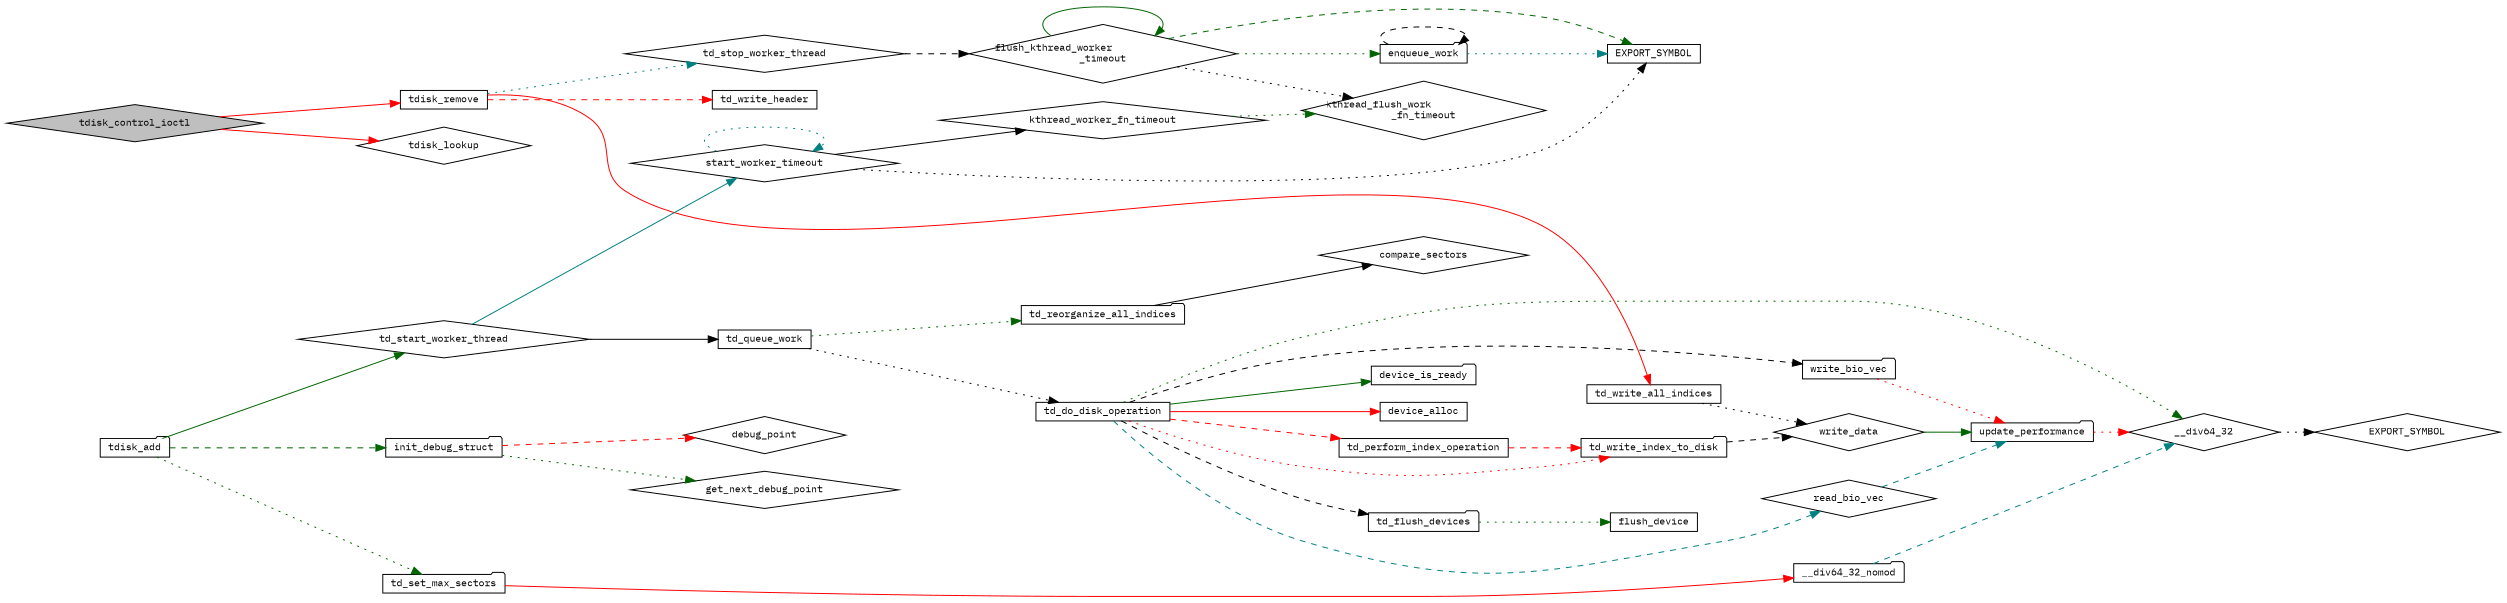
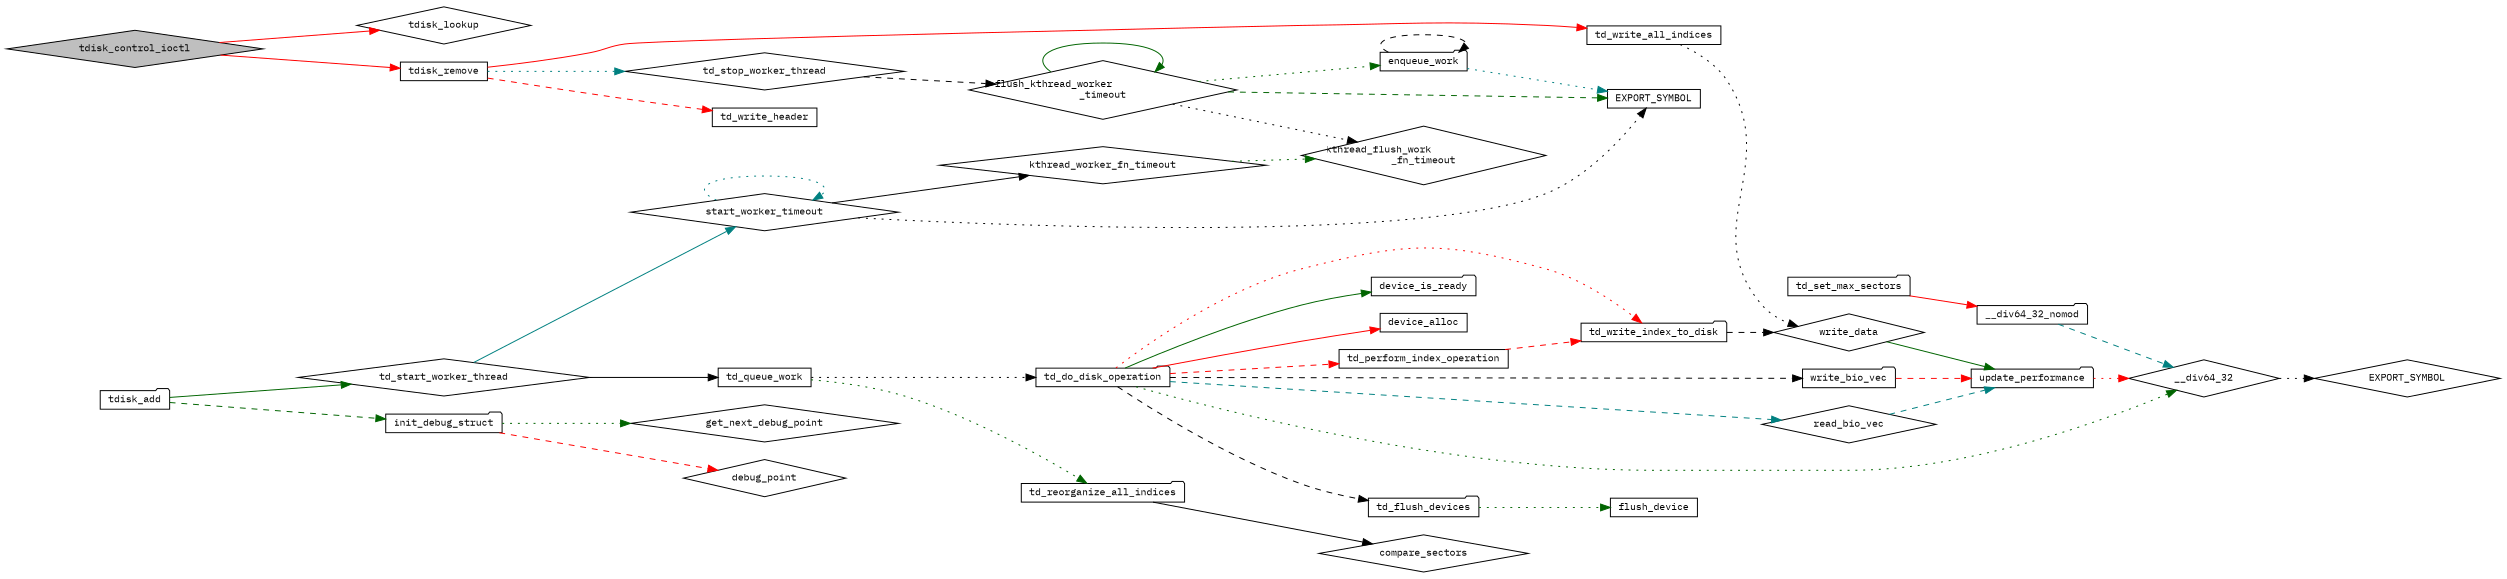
(1936, 399) -> (1928, 378)
(1103, 412) -> (1103, 377)
(285, 514) -> none
